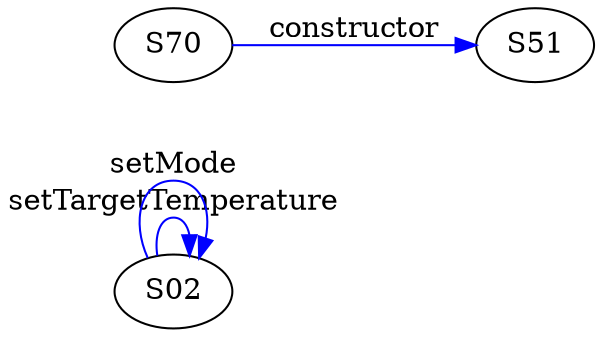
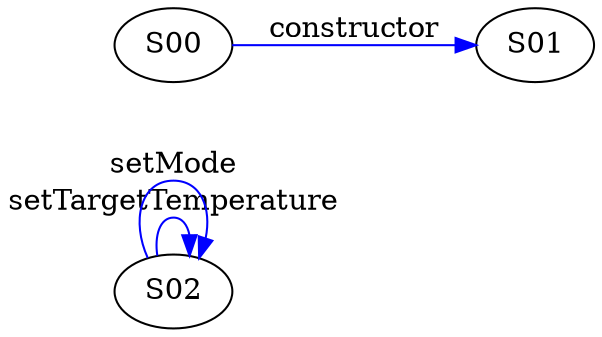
(173, 45) -> (173, 45)
(535, 45) -> (535, 45)
